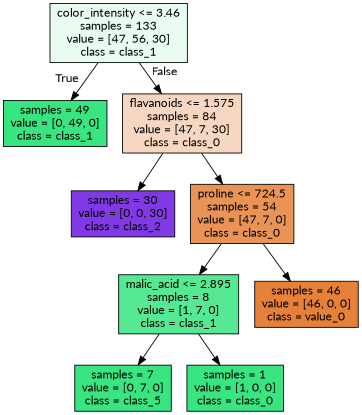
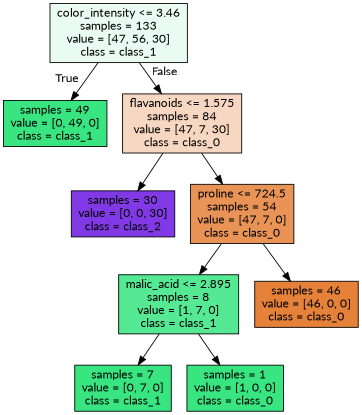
(306, 304) -> (306, 304)
(123, 388) -> (123, 388)
